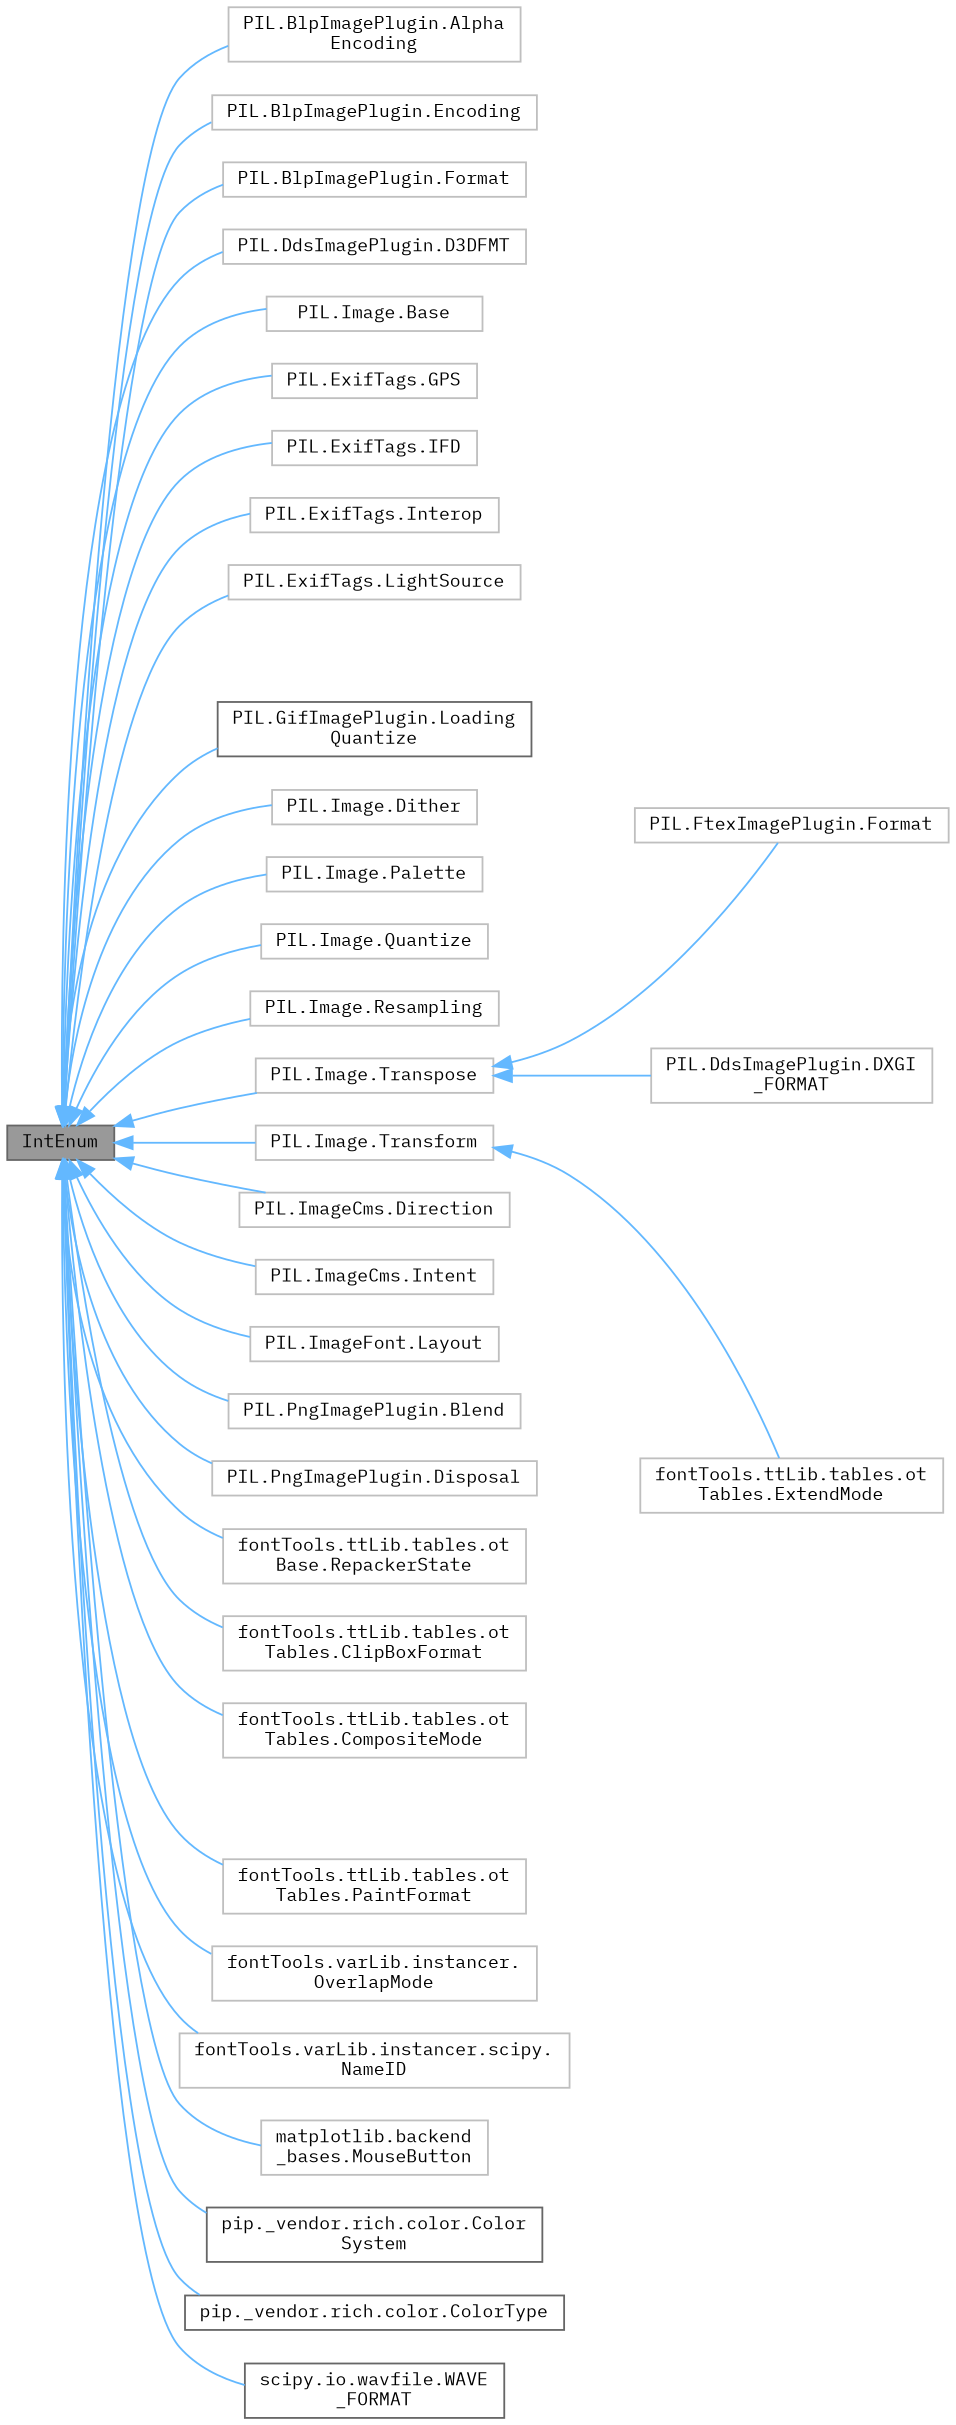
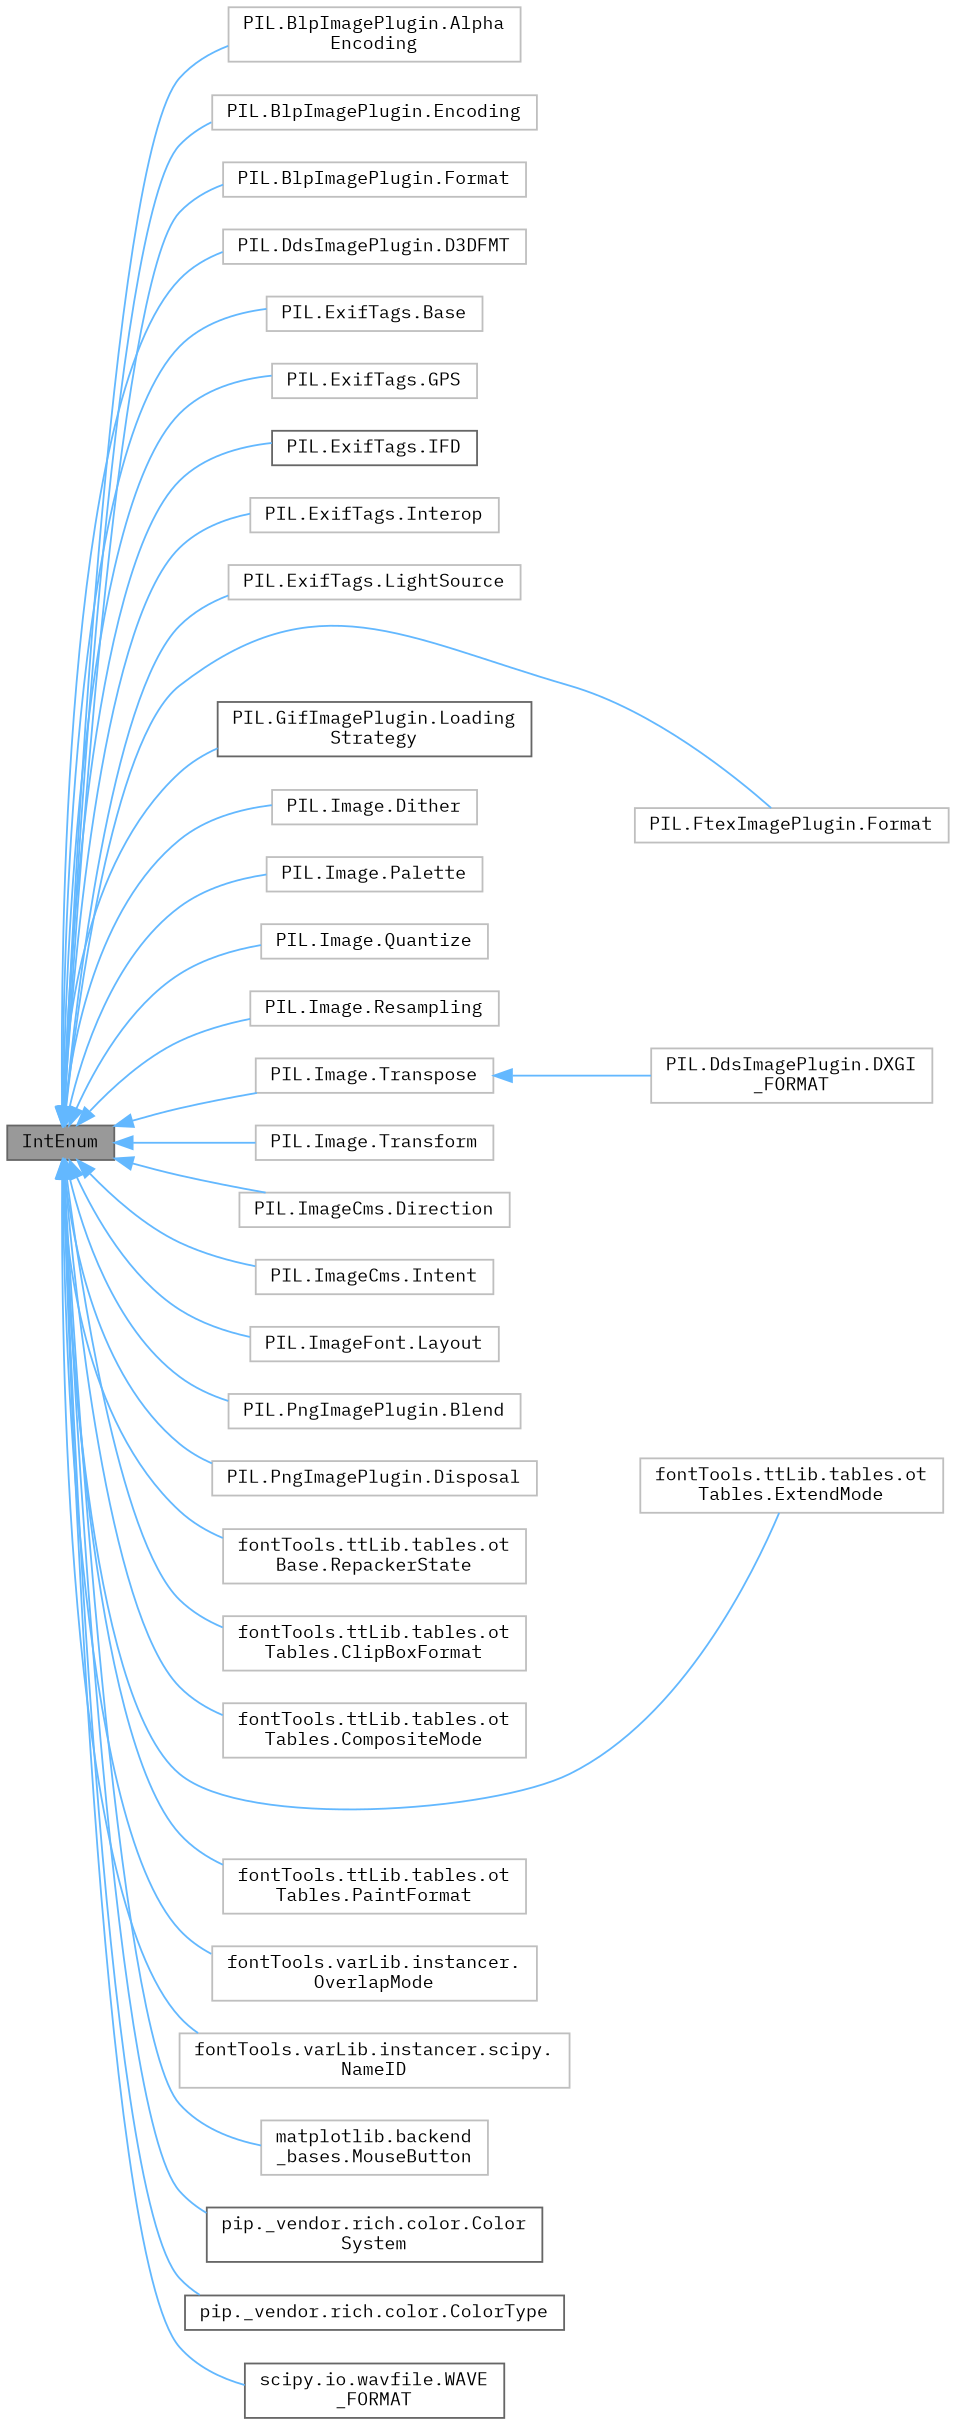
(375, 314) -> (375, 314)
(375, 448) -> (375, 448)
(375, 729) -> (375, 729)
(662, 975) -> (270, 636)
(676, 1276) -> (238, 1798)
